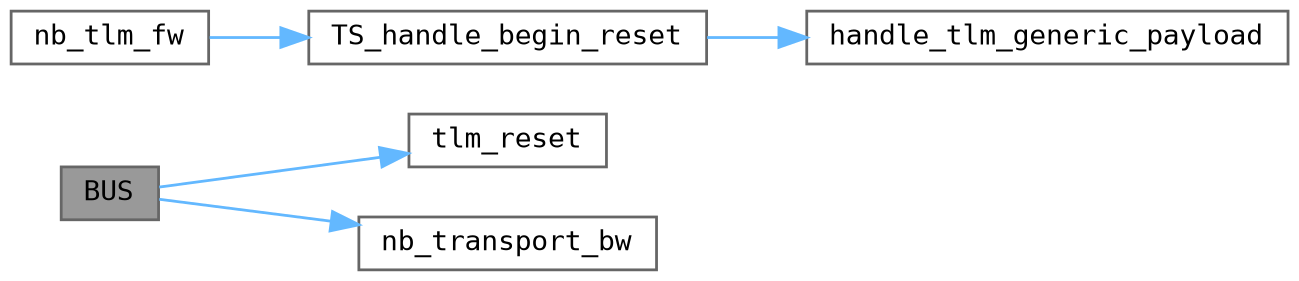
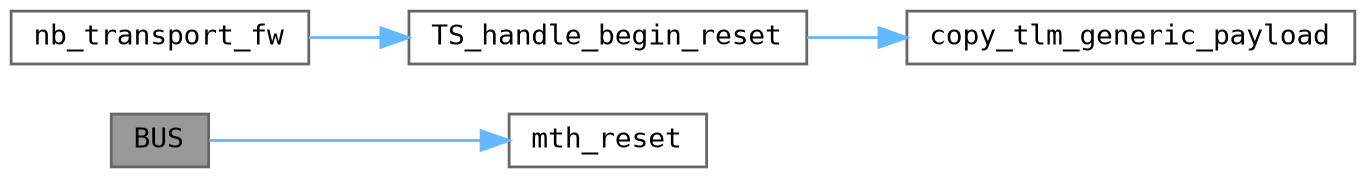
(110, 38) -> (160, 38)
(1047, 38) -> (1131, 38)
(508, 140) -> (608, 140)
(508, 243) -> none
